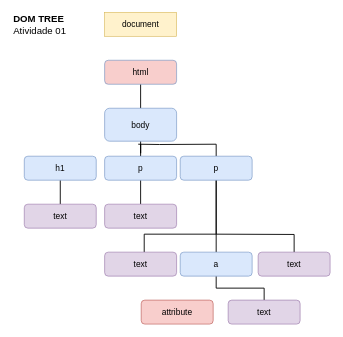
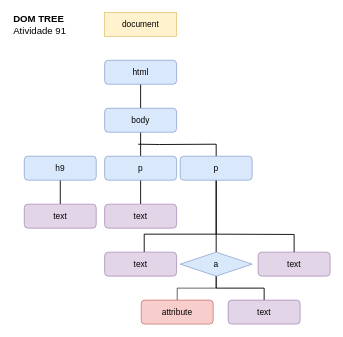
(42, 24) -> (42, 24)
(141, 72) -> (141, 72)
(141, 125) -> (141, 120)
(60, 168) -> (60, 168)
(216, 264) -> (216, 264)
none -> (190, 288)
